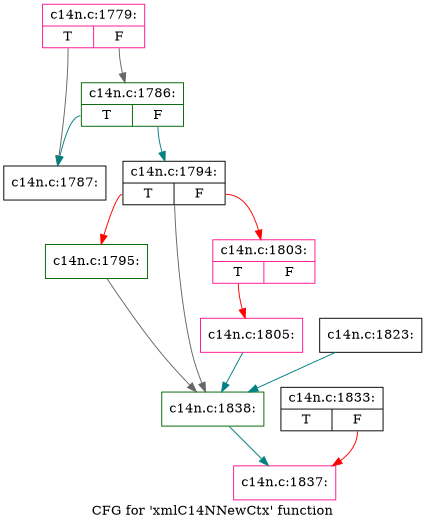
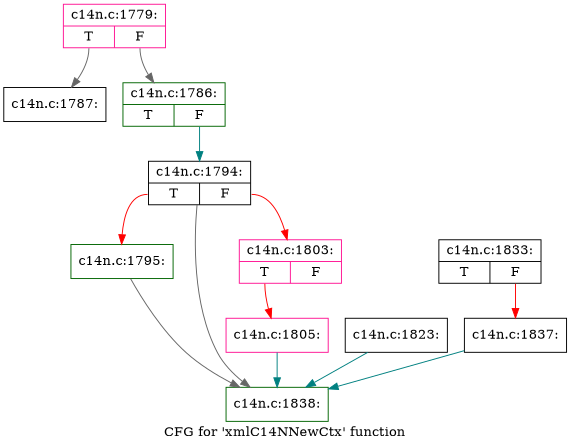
(68, 129) -> none
(245, 443) -> (401, 368)
(285, 483) -> (515, 335)
